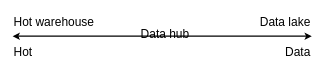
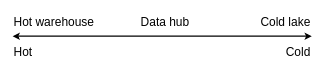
(284, 21) -> (286, 21)
(165, 33) -> (165, 21)
(298, 51) -> (299, 51)
